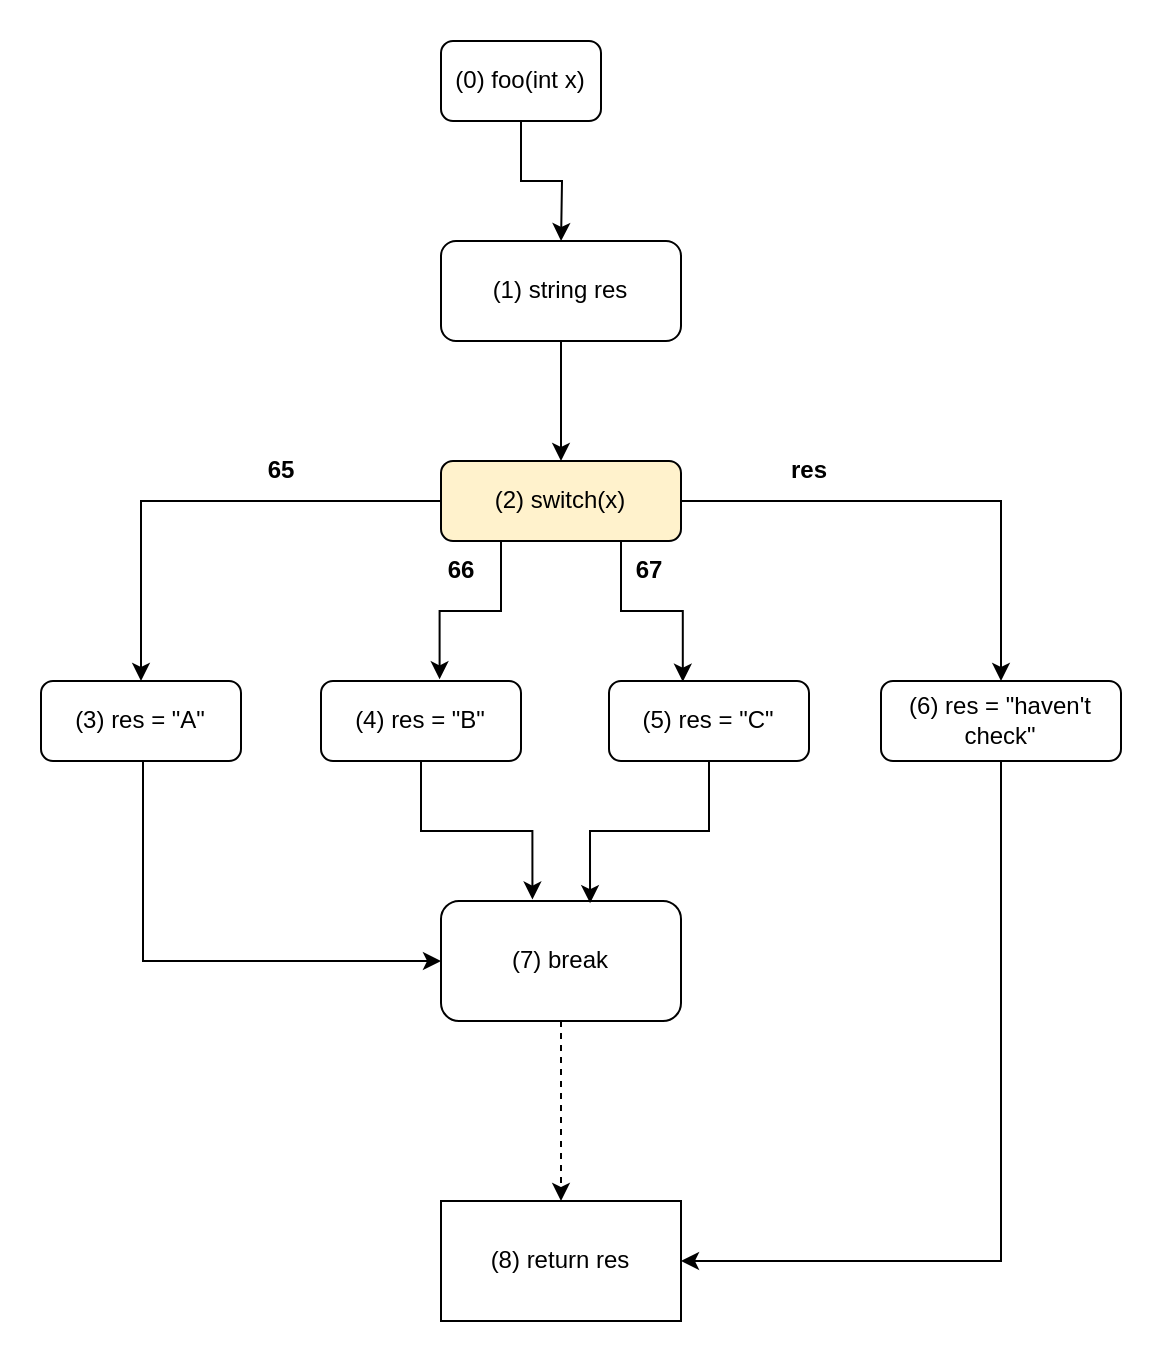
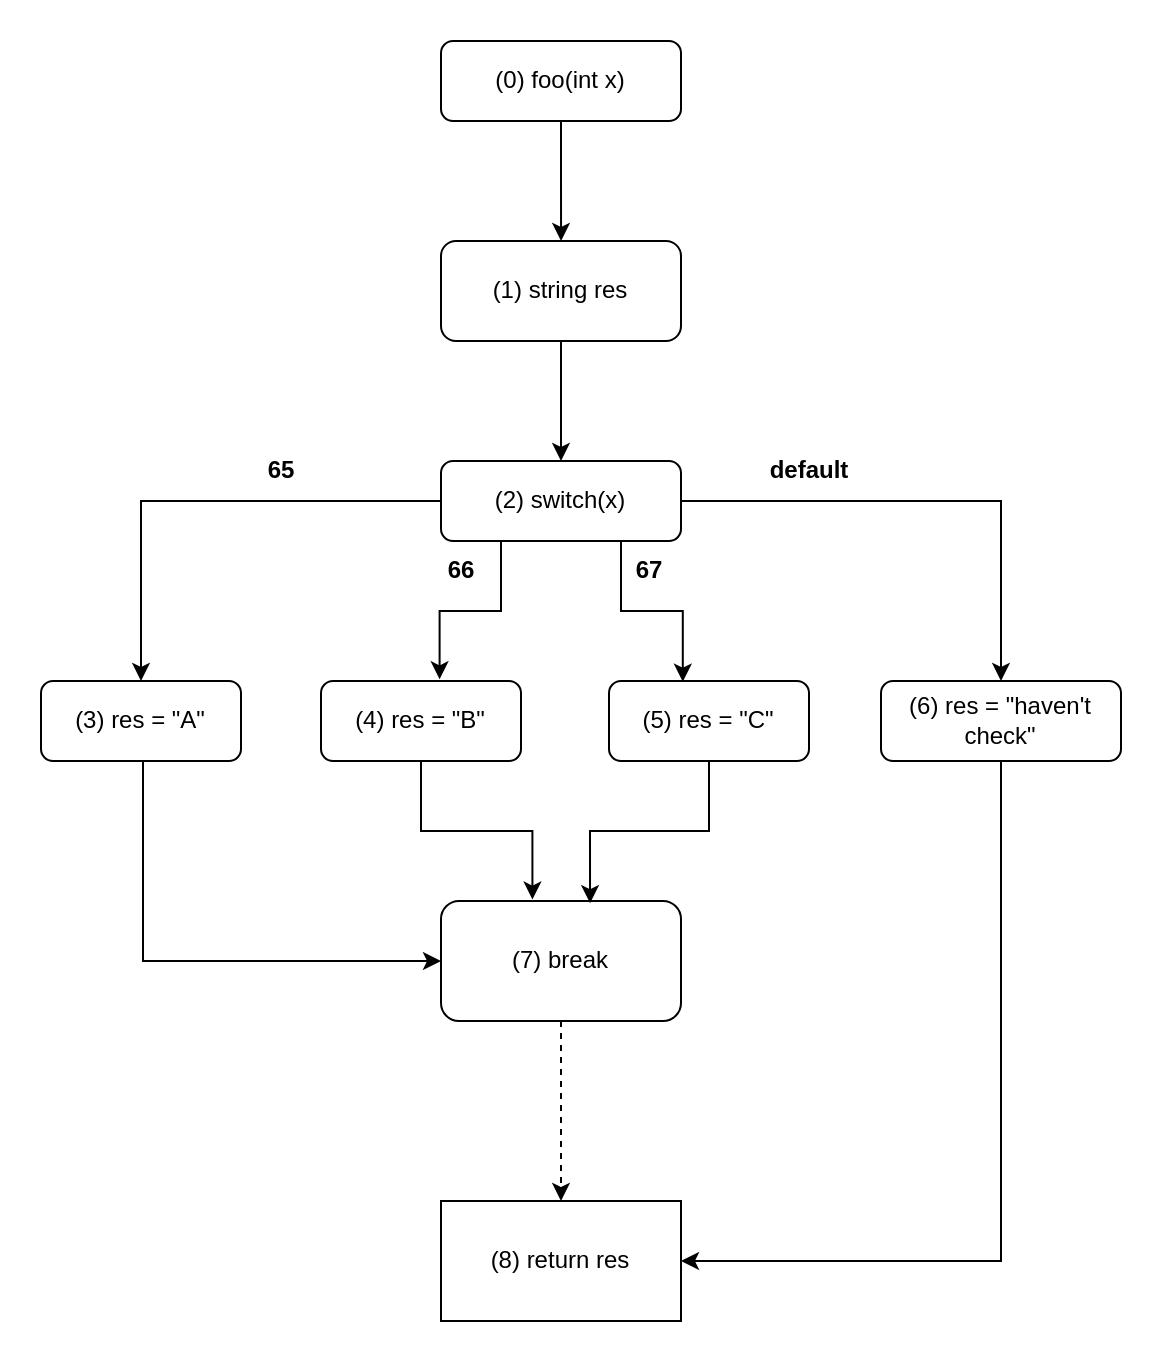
(521, 81) -> (561, 81)
(810, 471) -> (810, 471)
(561, 501) -> (561, 501)
